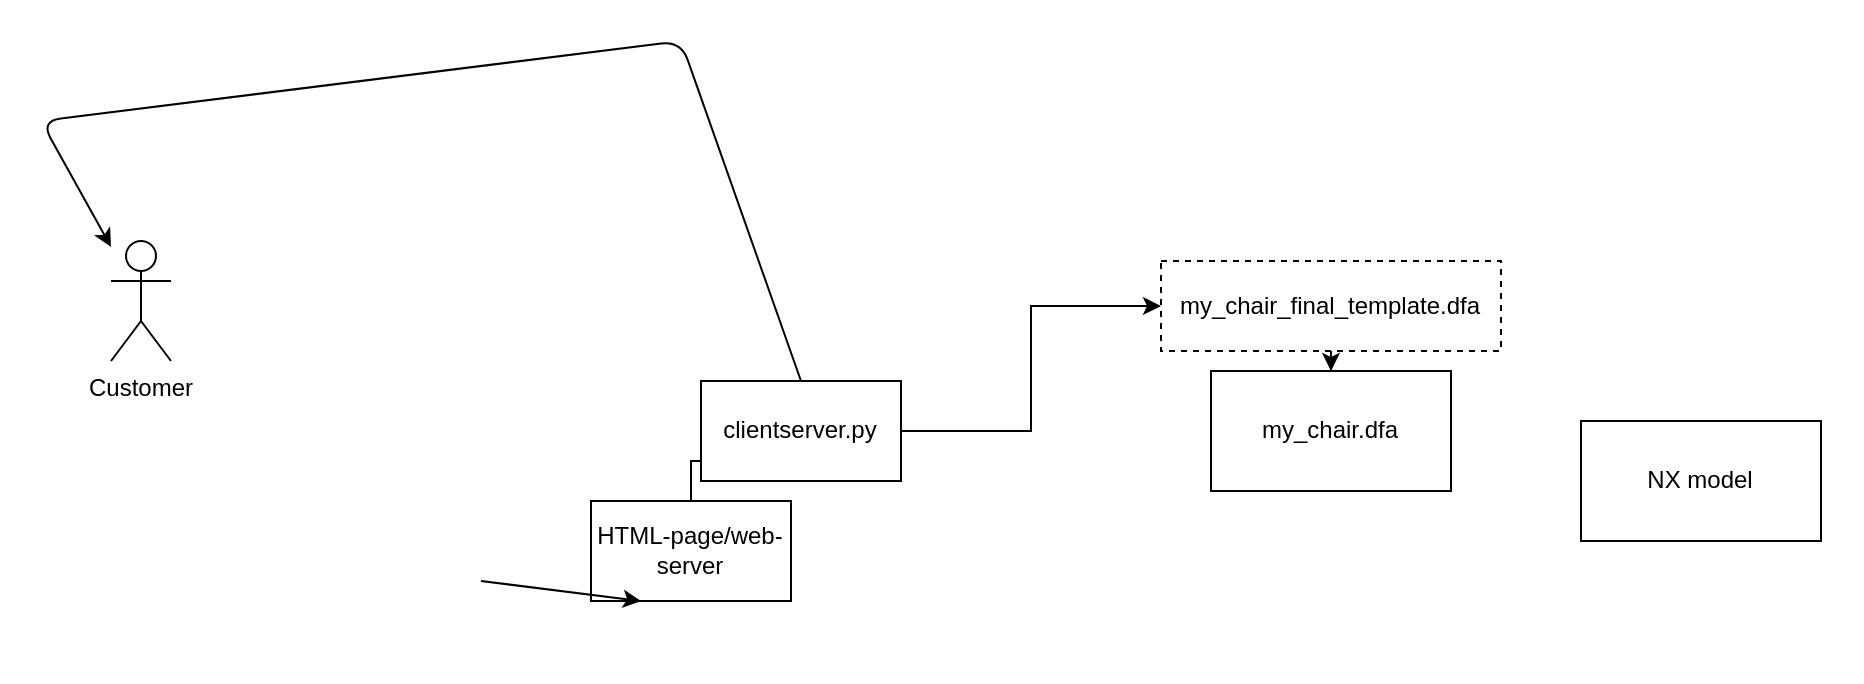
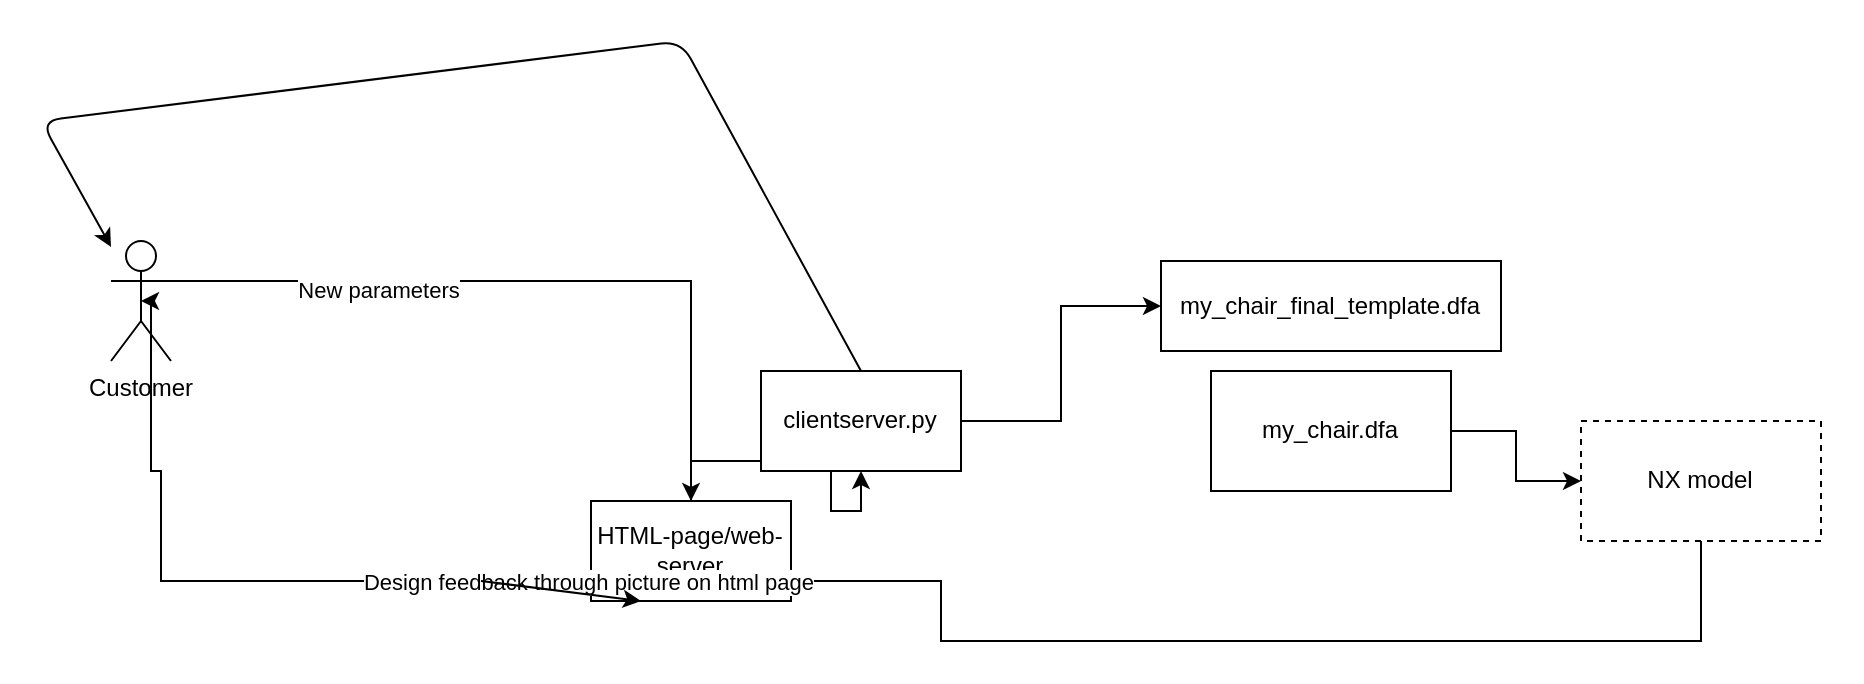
none -> (663, 281)
(1331, 306) -> (1331, 306)
(1331, 360) -> none
(801, 431) -> (861, 421)
none -> (1516, 449)
(1701, 481) -> (1701, 481)
none -> (1120, 641)
